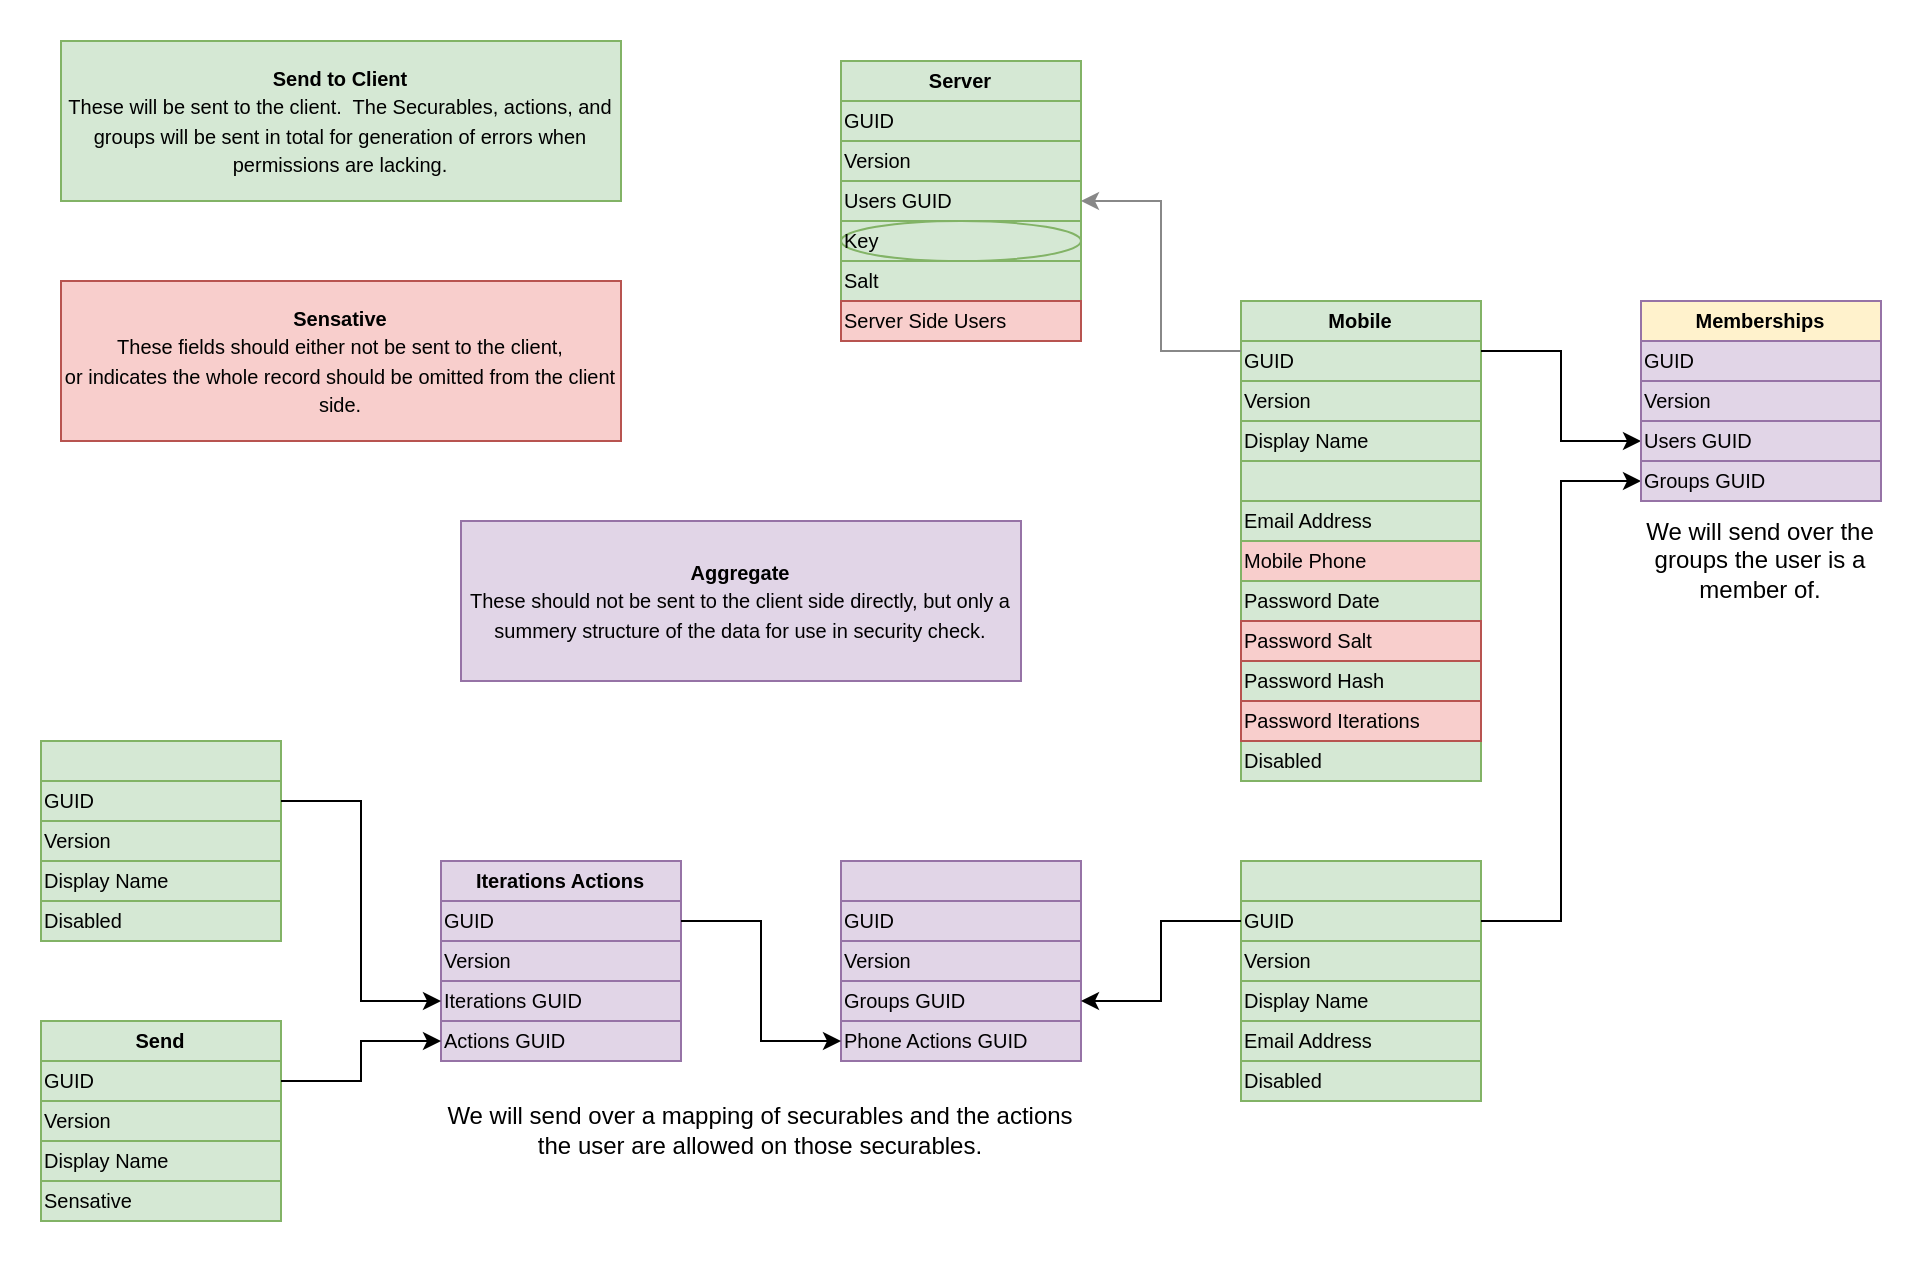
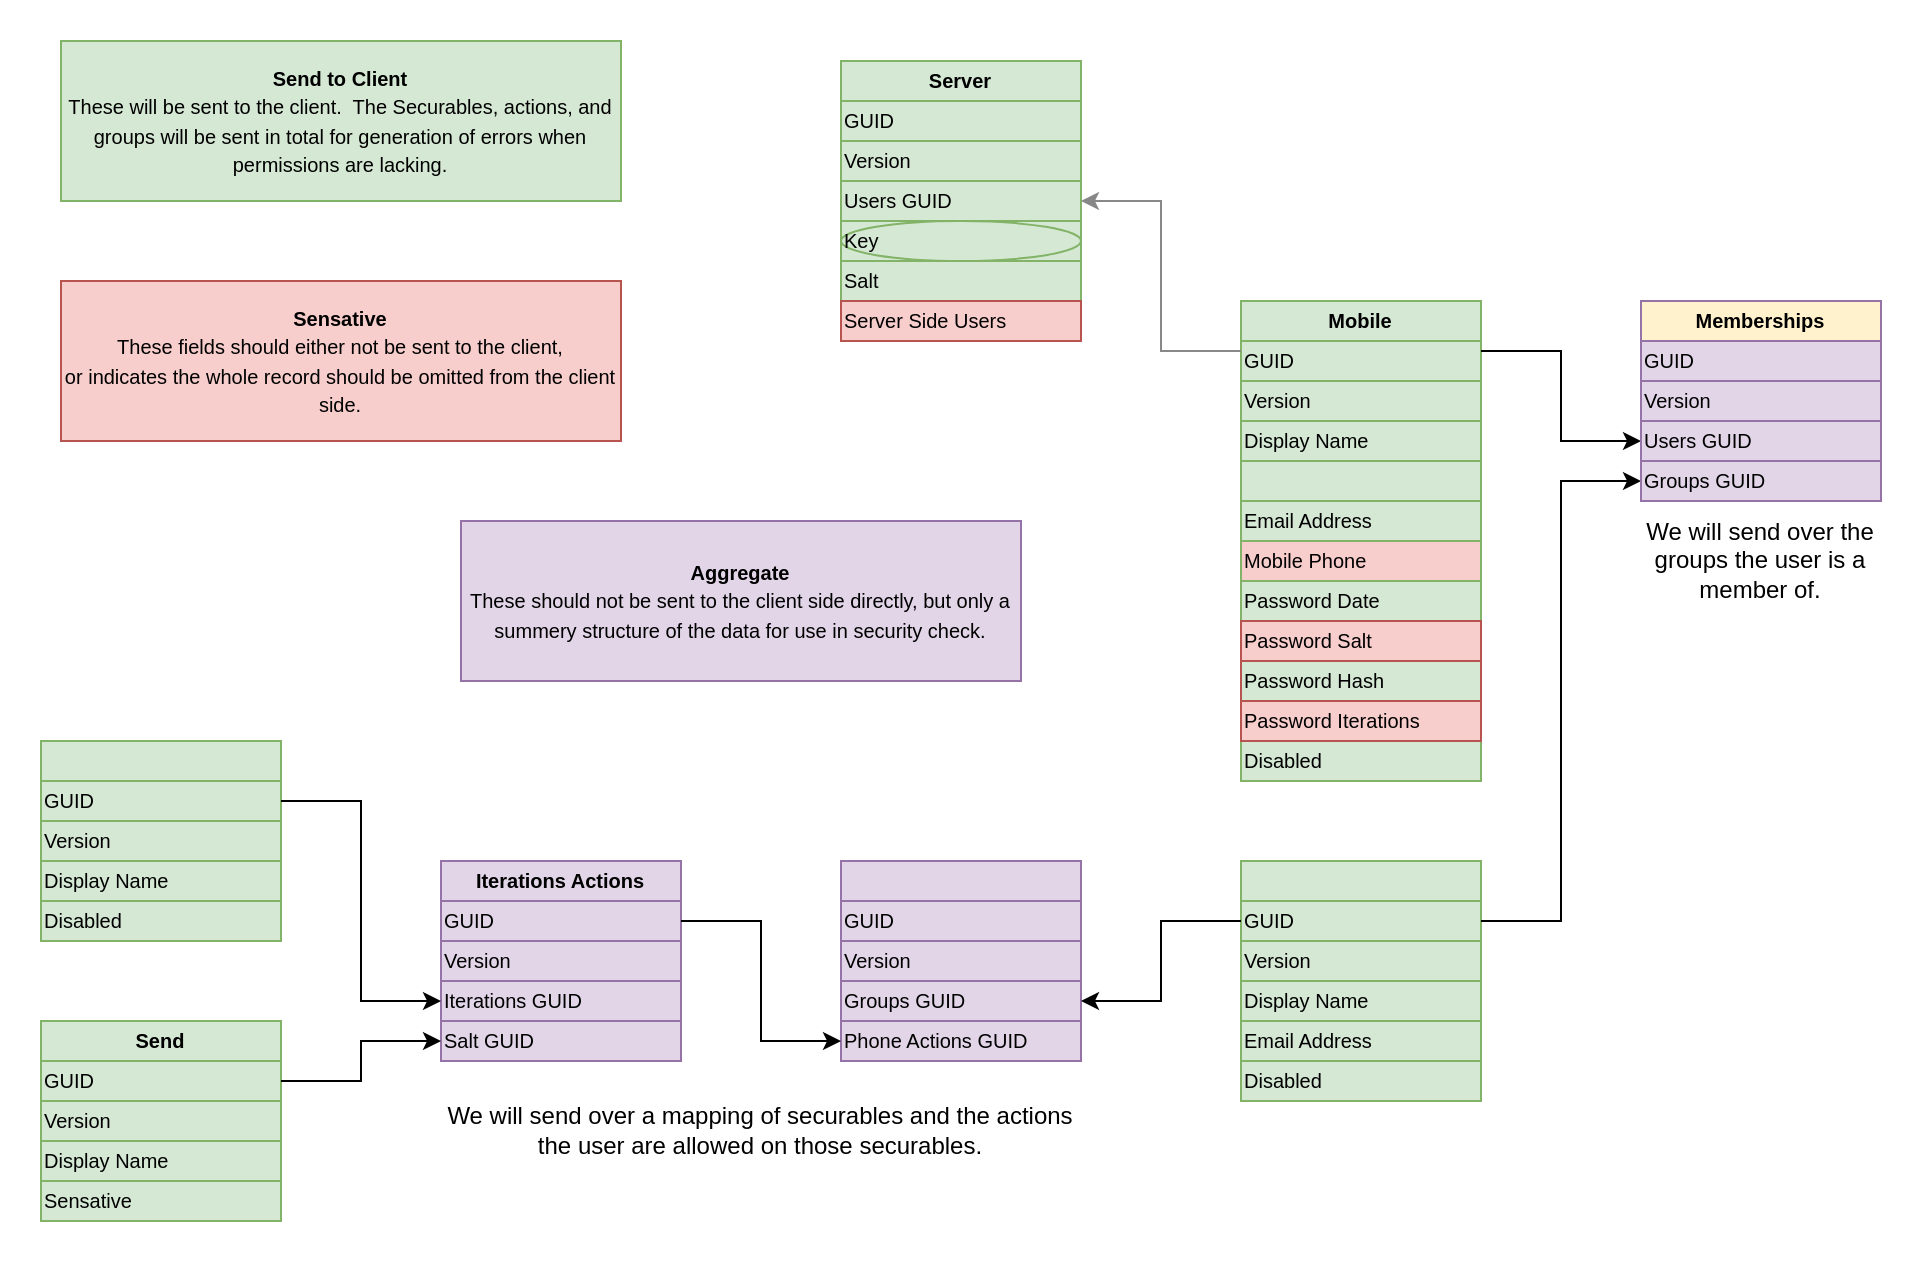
(519, 1041) -> (499, 1041)
